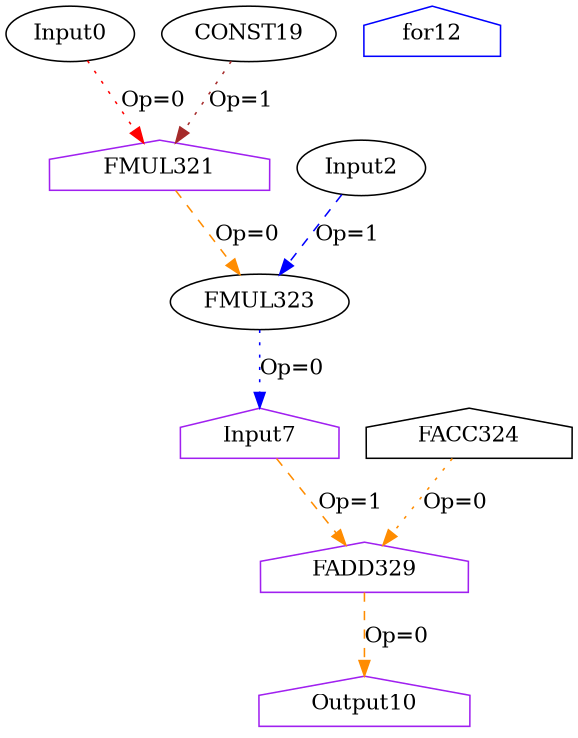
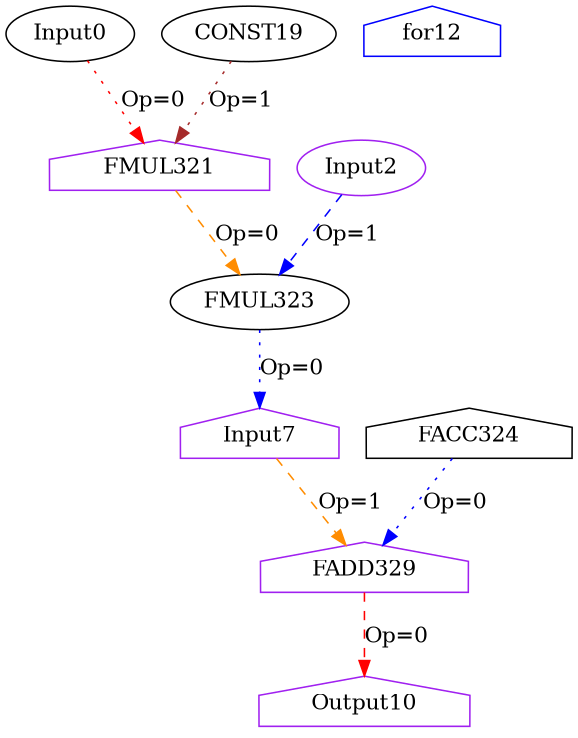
(361, 168) -> (361, 168)
(423, 496) -> (423, 496)
(364, 626) -> (364, 626)
